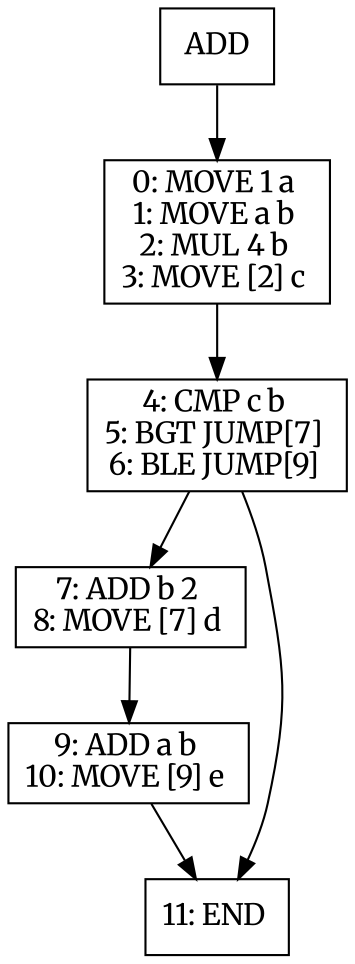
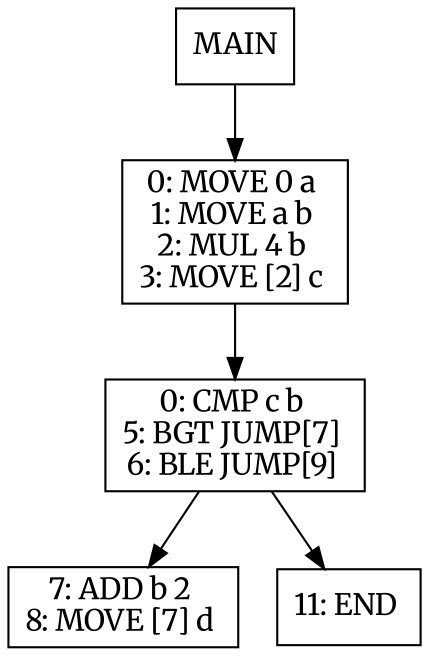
(217, 46) -> (235, 46)
(217, 232) -> (235, 232)
(217, 435) -> (235, 435)
(129, 763) -> none
